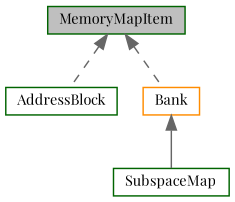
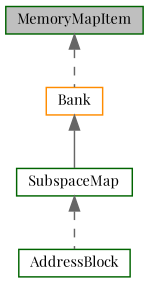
(85, 67) -> (74, 230)
